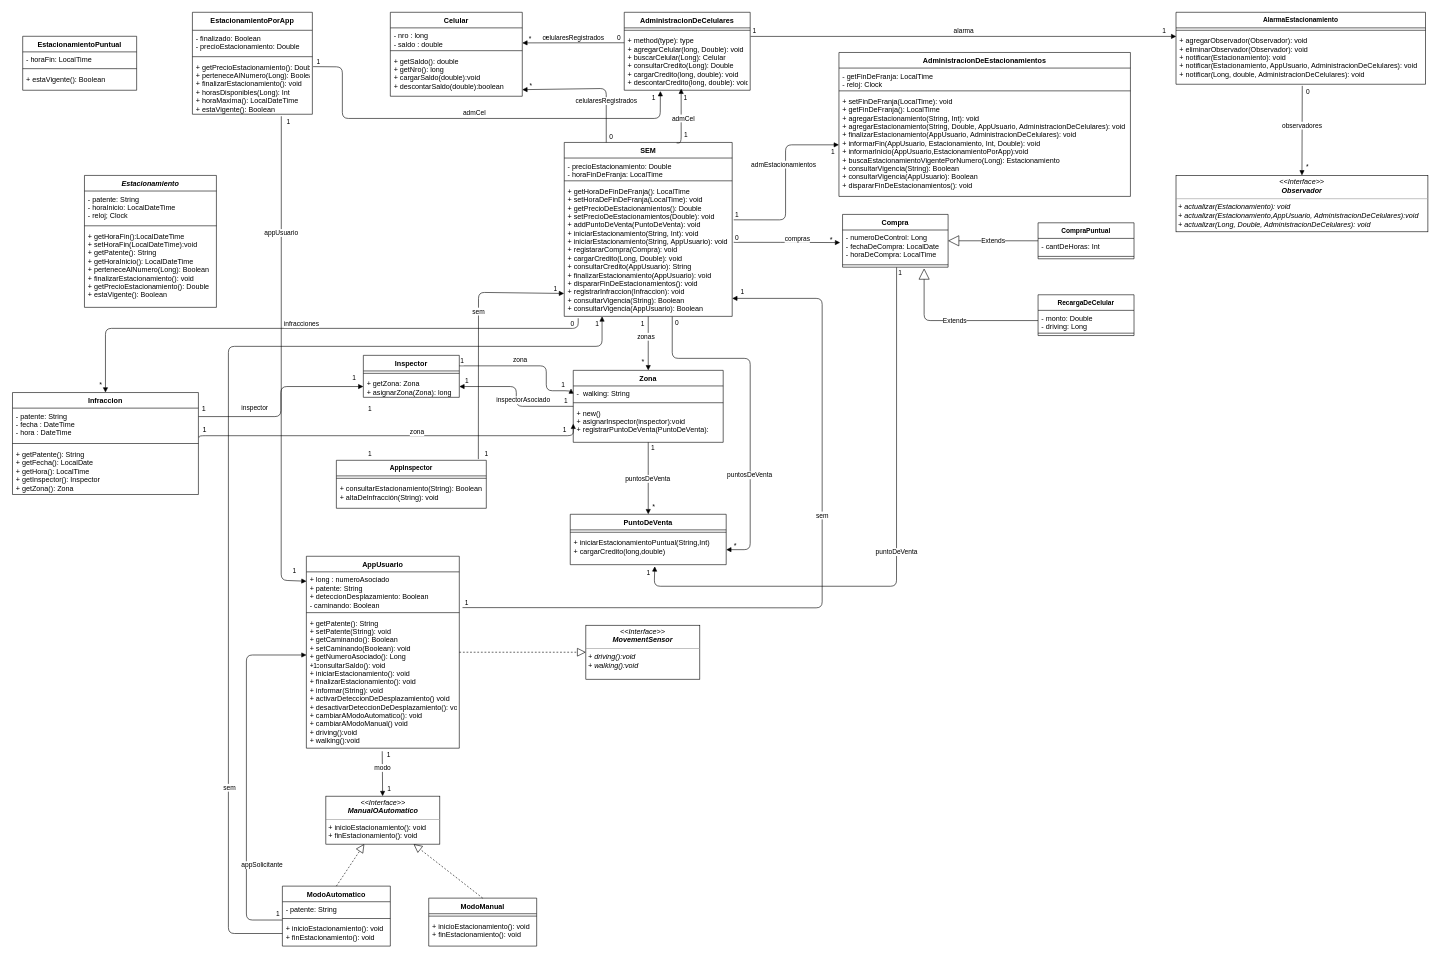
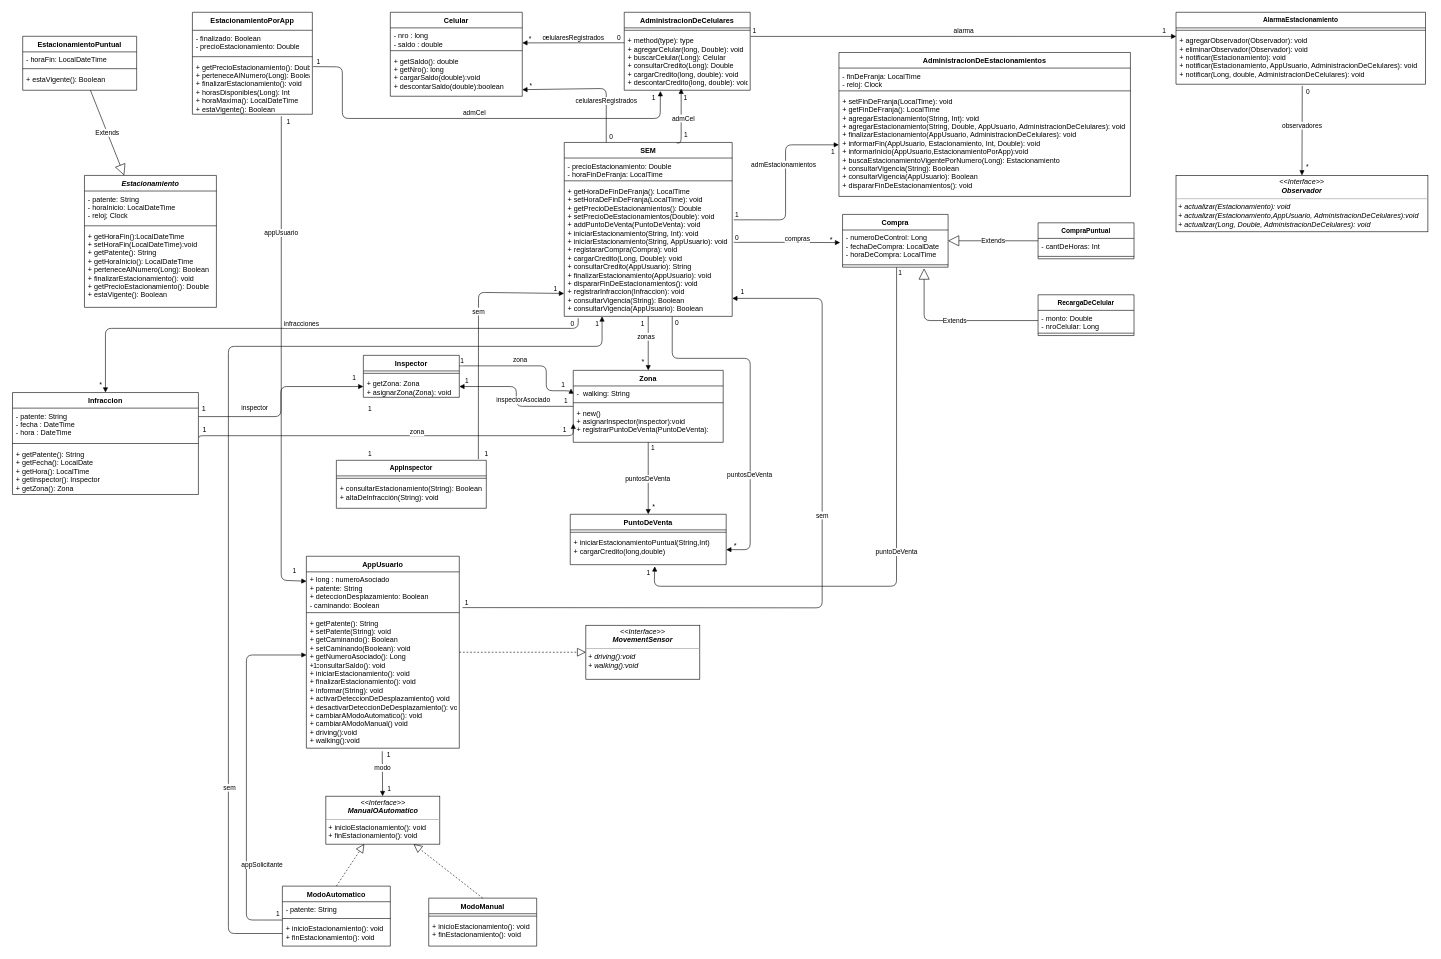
(61, 60) -> (69, 60)
(891, 76) -> (885, 76)
none -> (106, 129)
(1068, 319) -> (1068, 319)
(394, 384) -> (394, 384)
